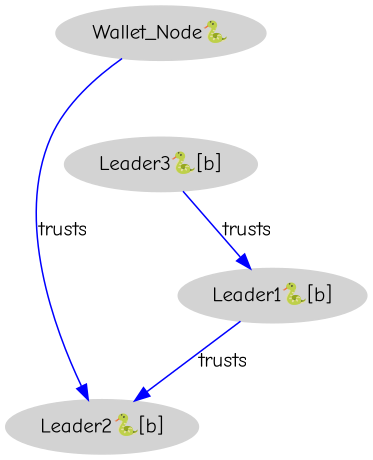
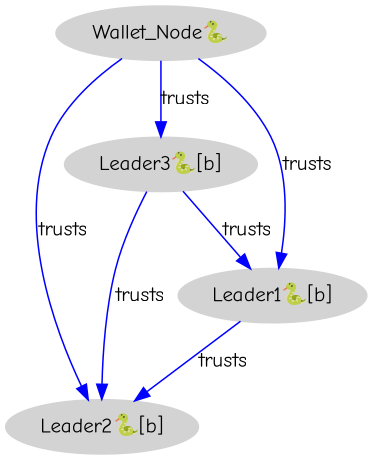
none -> (161, 91)
none -> (273, 142)
none -> (112, 285)
